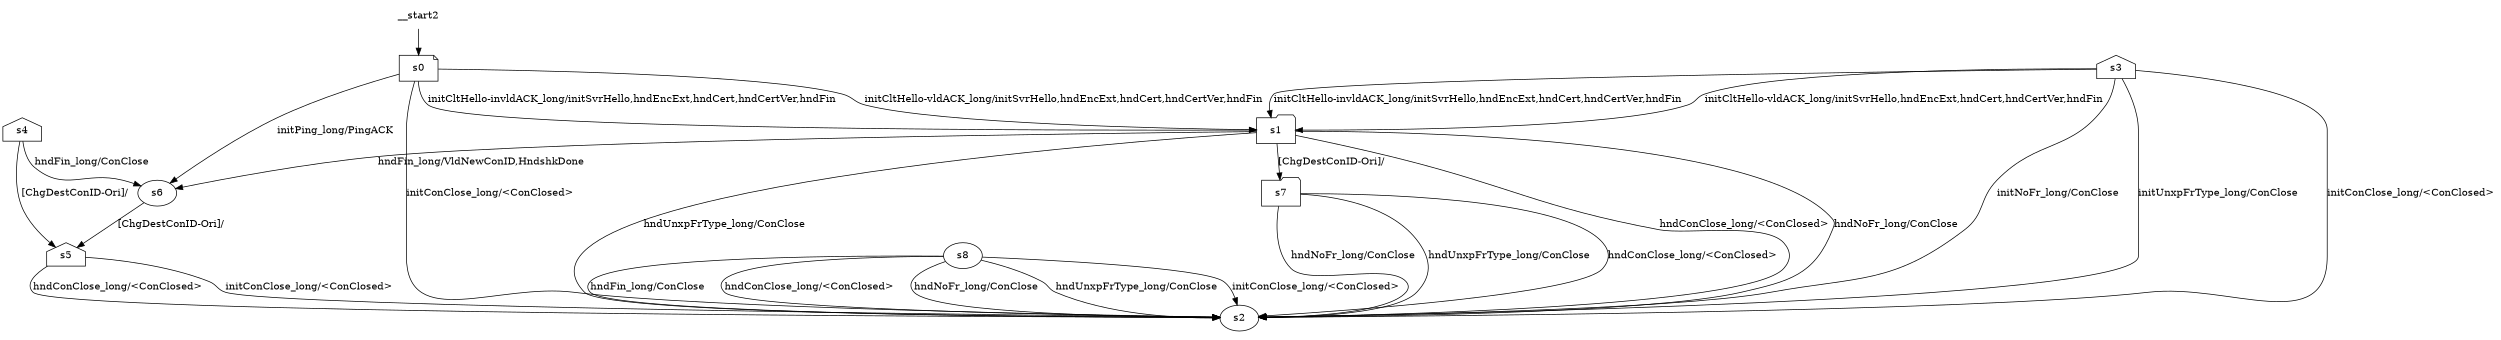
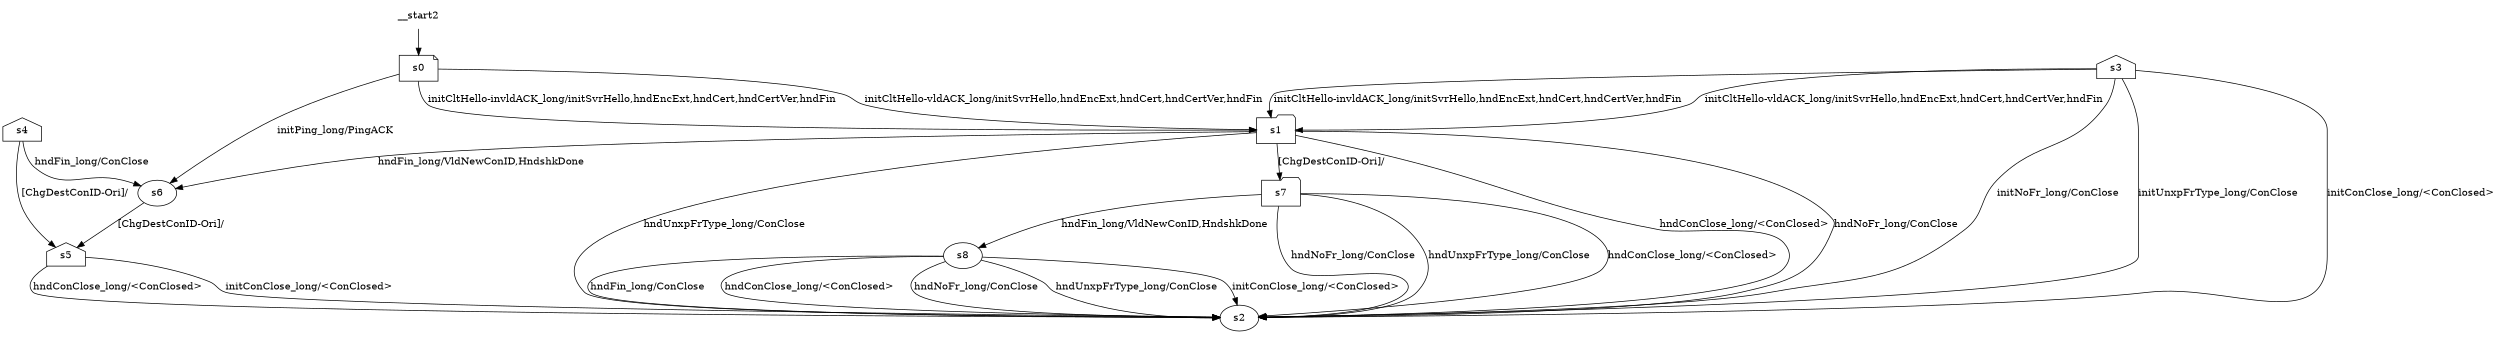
none -> (1121, 208)
(708, 302) -> none
